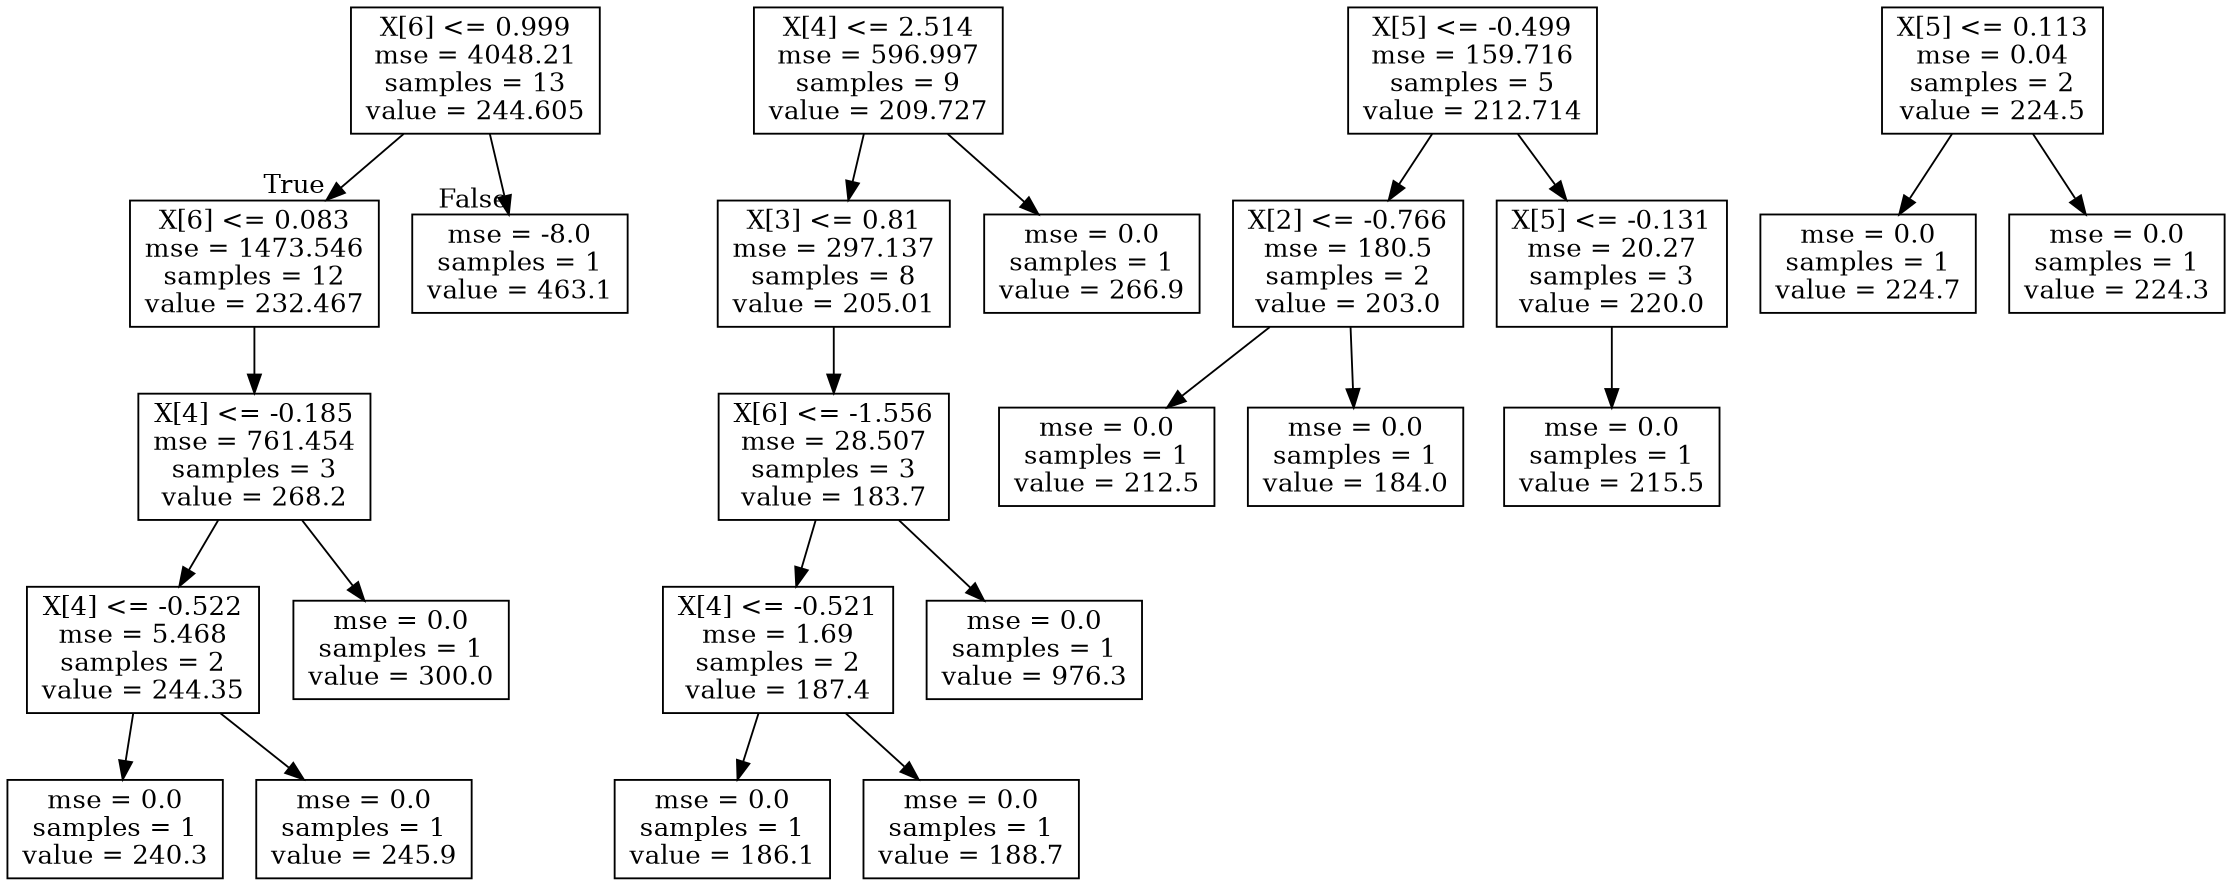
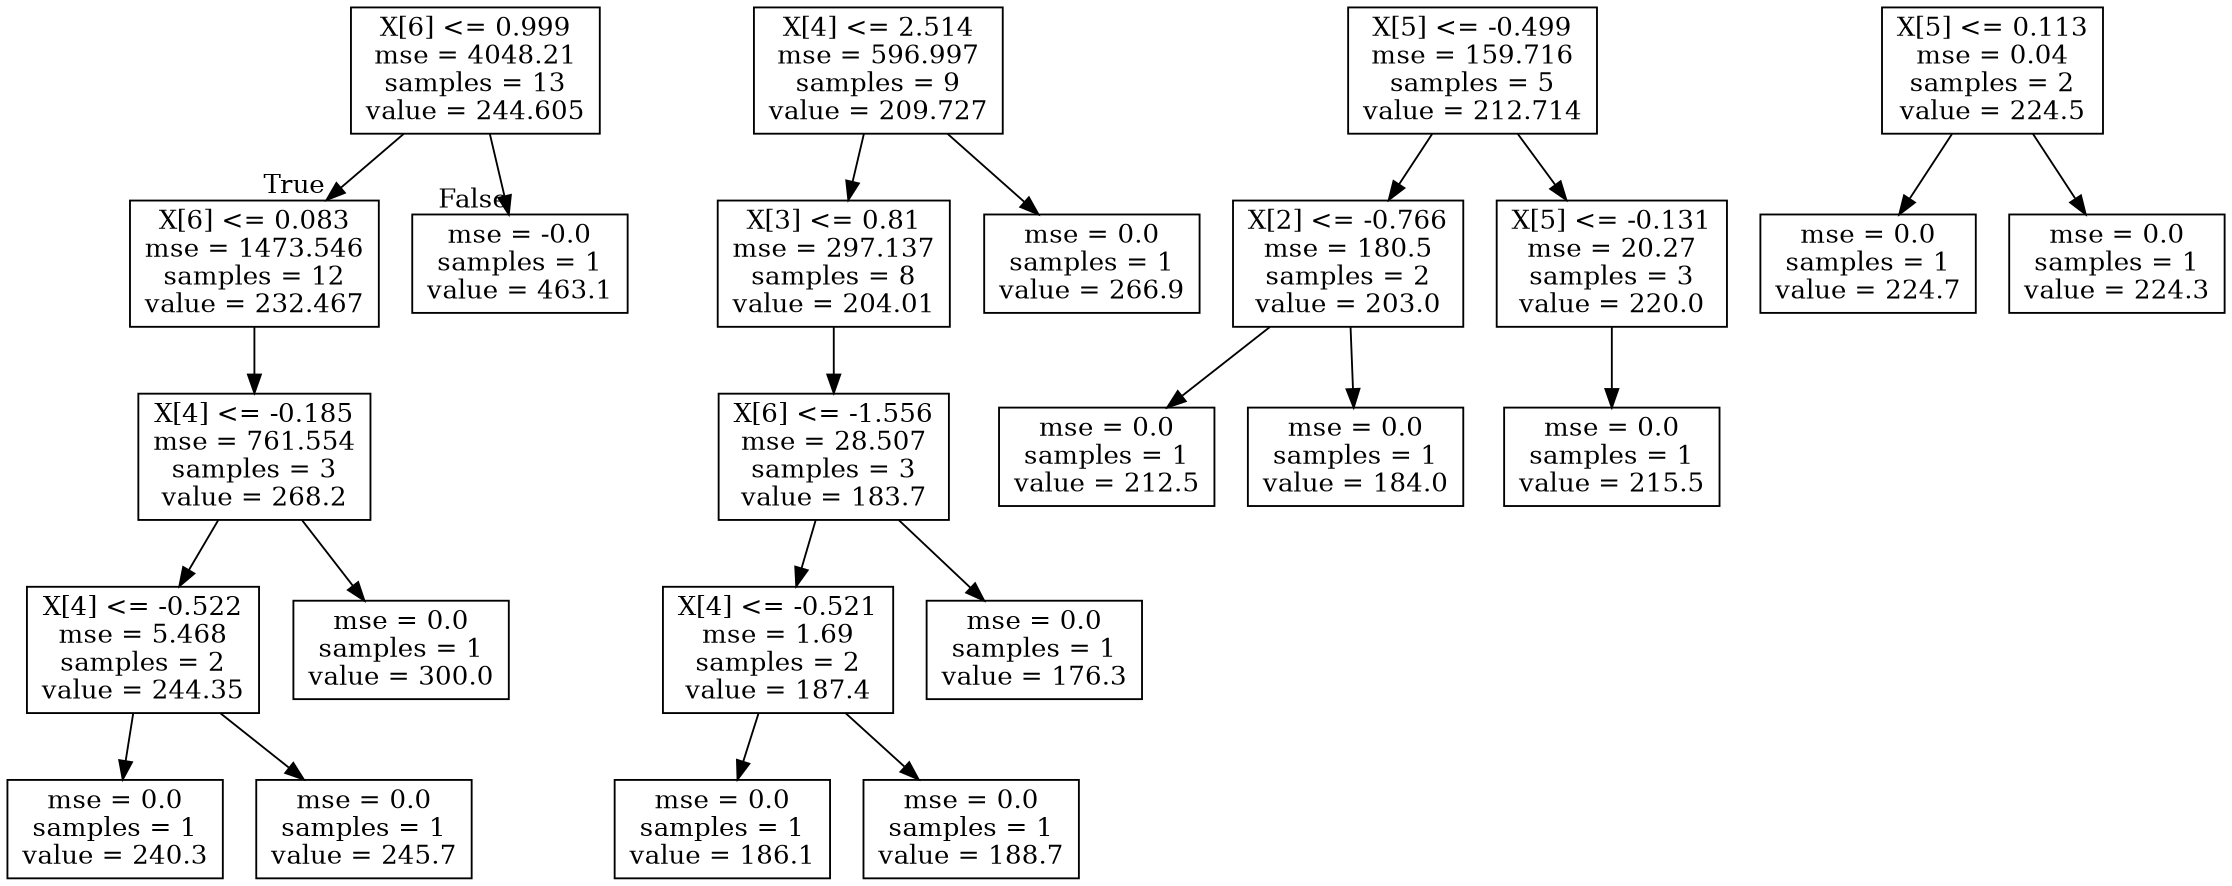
(520, 264) -> (520, 264)
(834, 264) -> (834, 264)
(254, 457) -> (254, 457)
(1034, 650) -> (1034, 650)
(364, 829) -> (364, 829)
